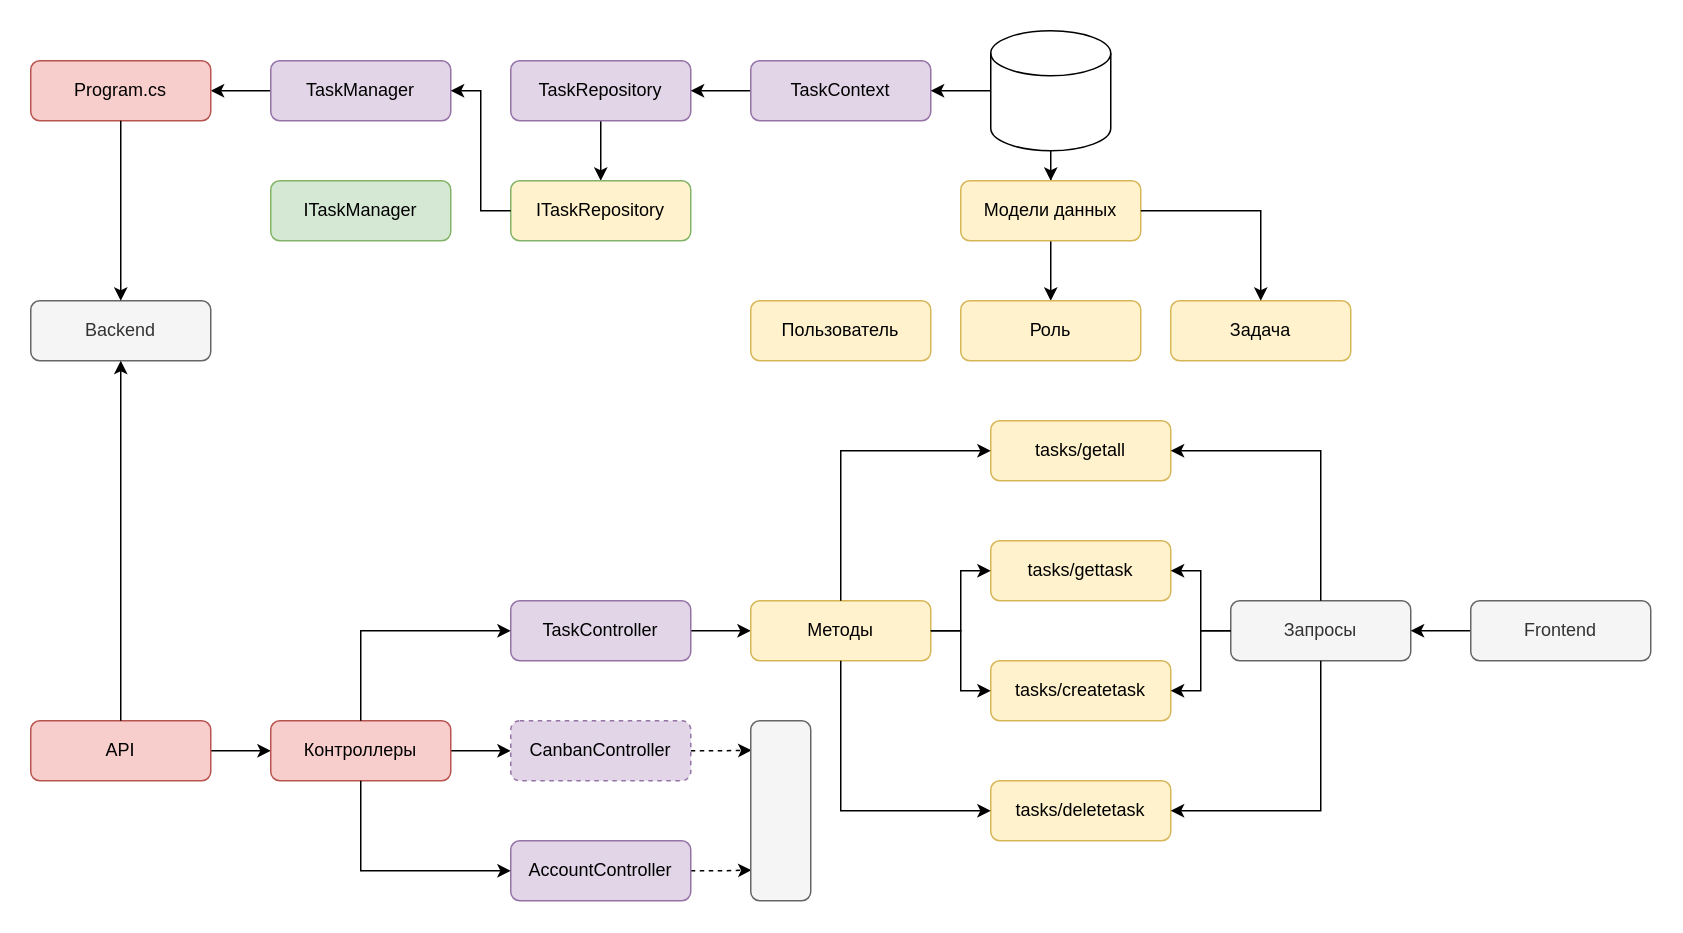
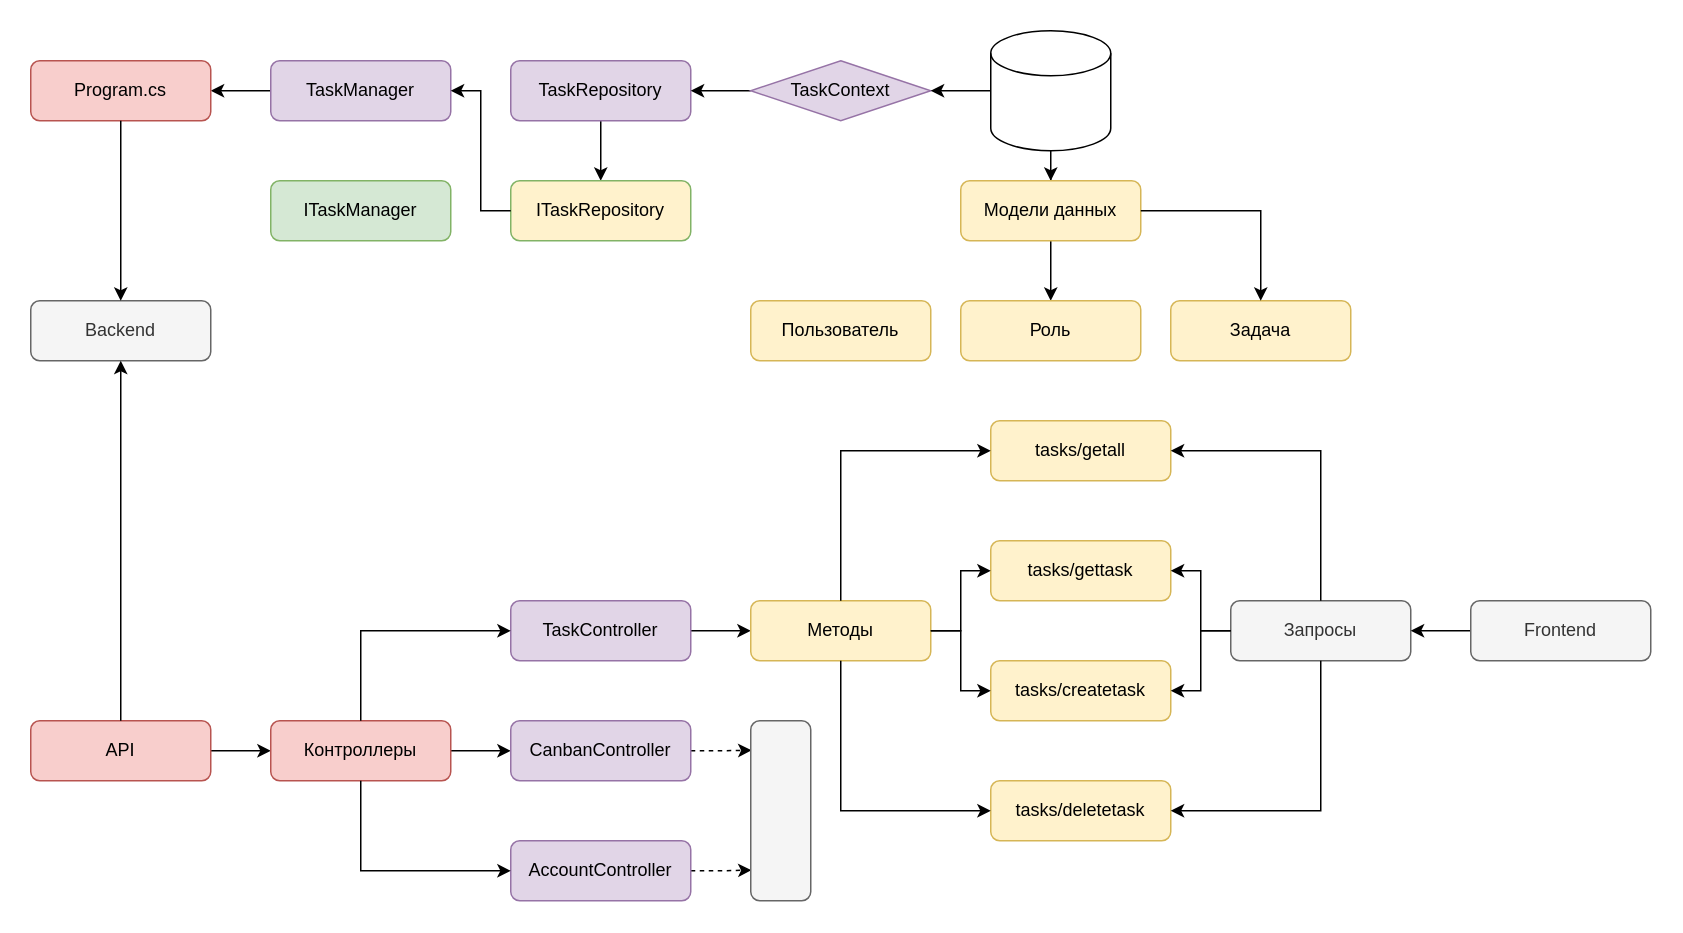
(841, 91) -> (841, 91)
(601, 751) -> (601, 751)
